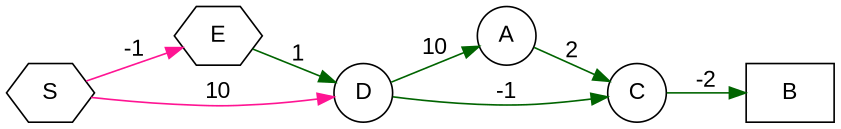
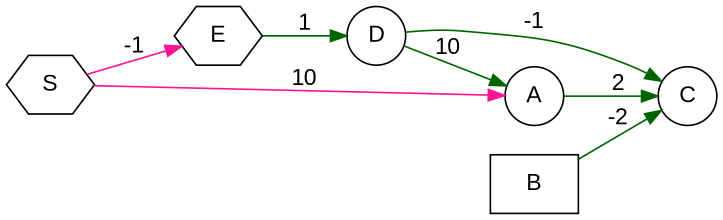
(698, 93) -> (613, 139)
(204, 106) -> (291, 90)
